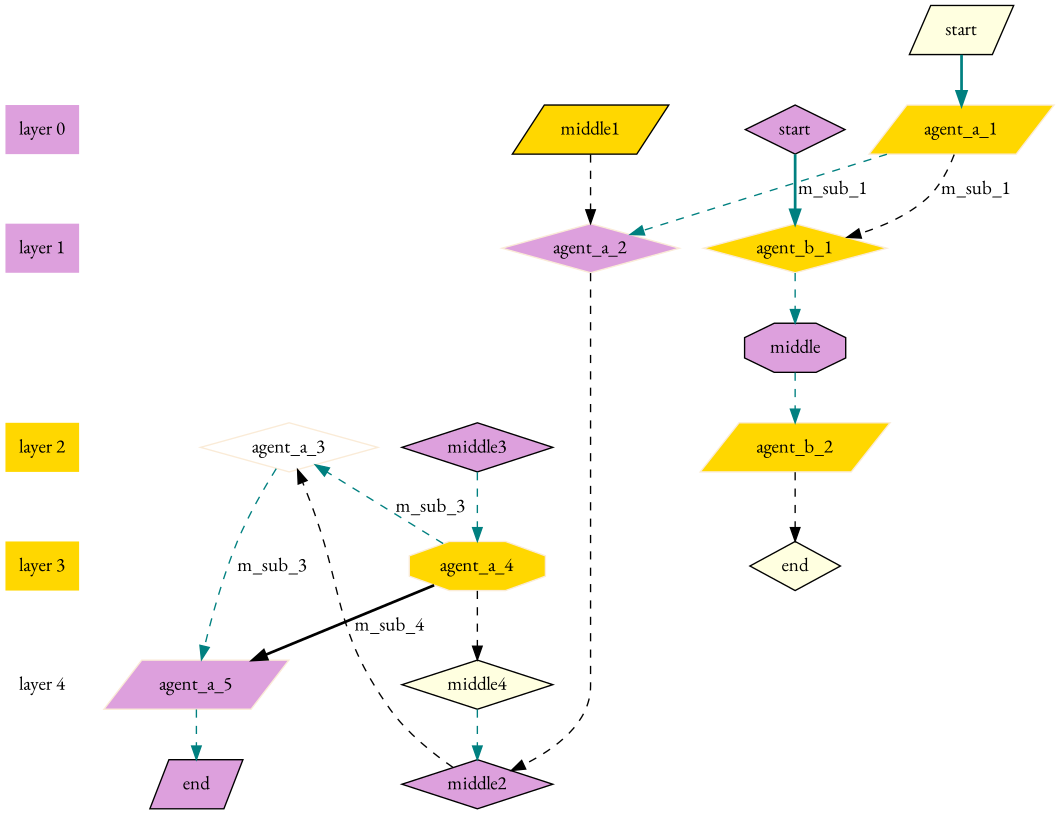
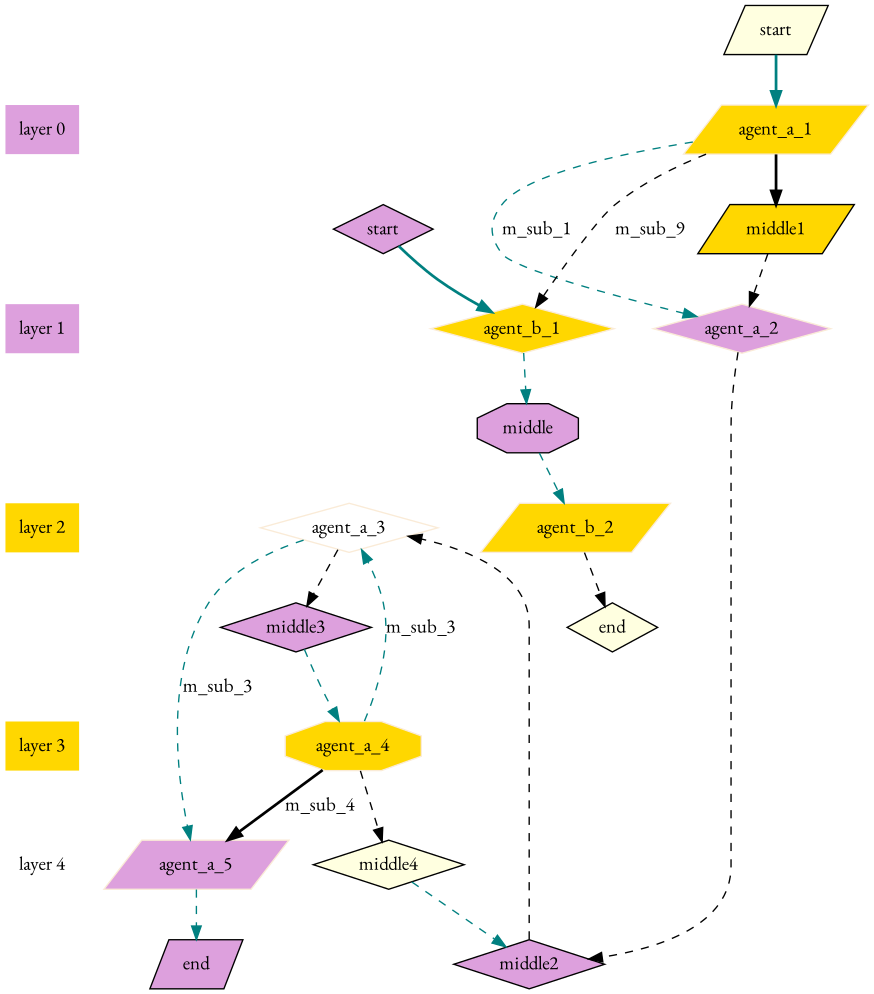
none -> (776, 173)
(977, 189) -> (651, 229)
none -> (326, 572)
